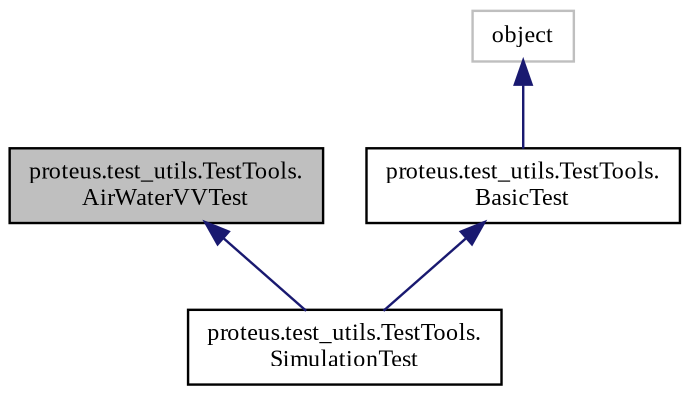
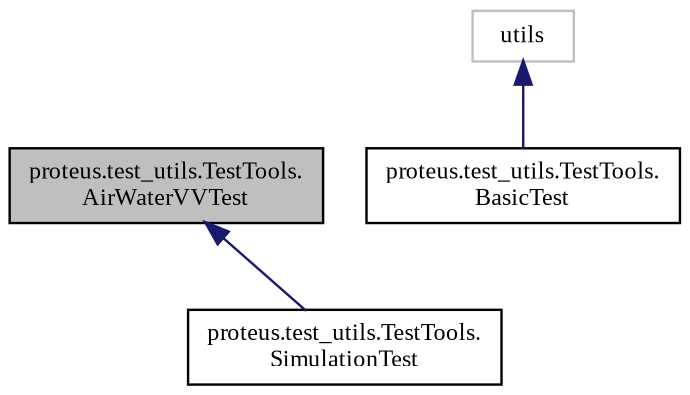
(523, 36) -> (523, 36)
(425, 275) -> none
